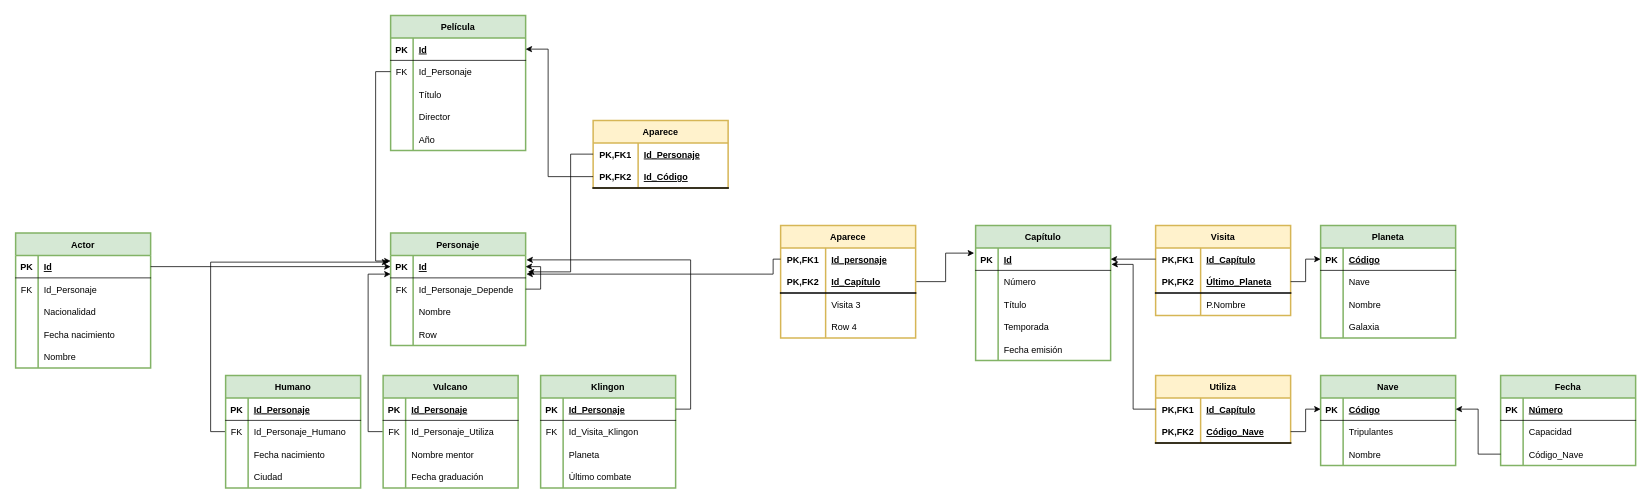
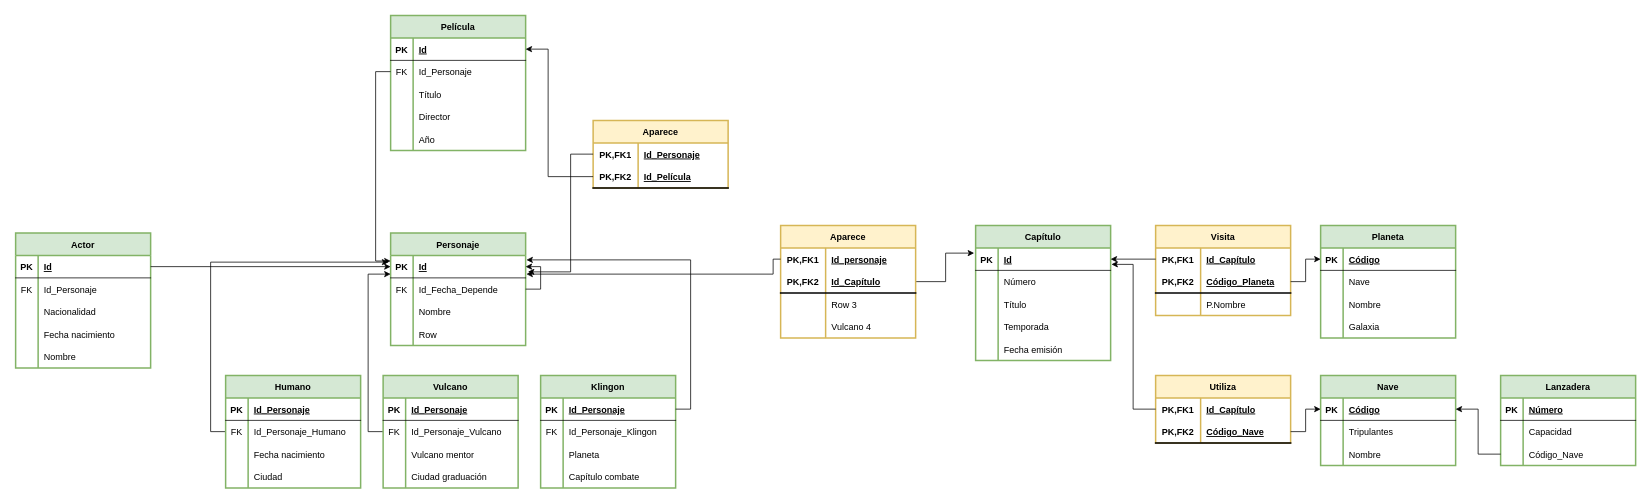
(665, 177) -> (669, 177)
(1238, 282) -> (1239, 282)
(469, 290) -> (459, 290)
(848, 305) -> (842, 305)
(842, 327) -> (851, 327)
(1568, 387) -> (1568, 387)
(458, 432) -> (460, 432)
(607, 432) -> (617, 432)
(443, 455) -> (444, 455)
(449, 477) -> (450, 477)
(600, 477) -> (606, 477)
